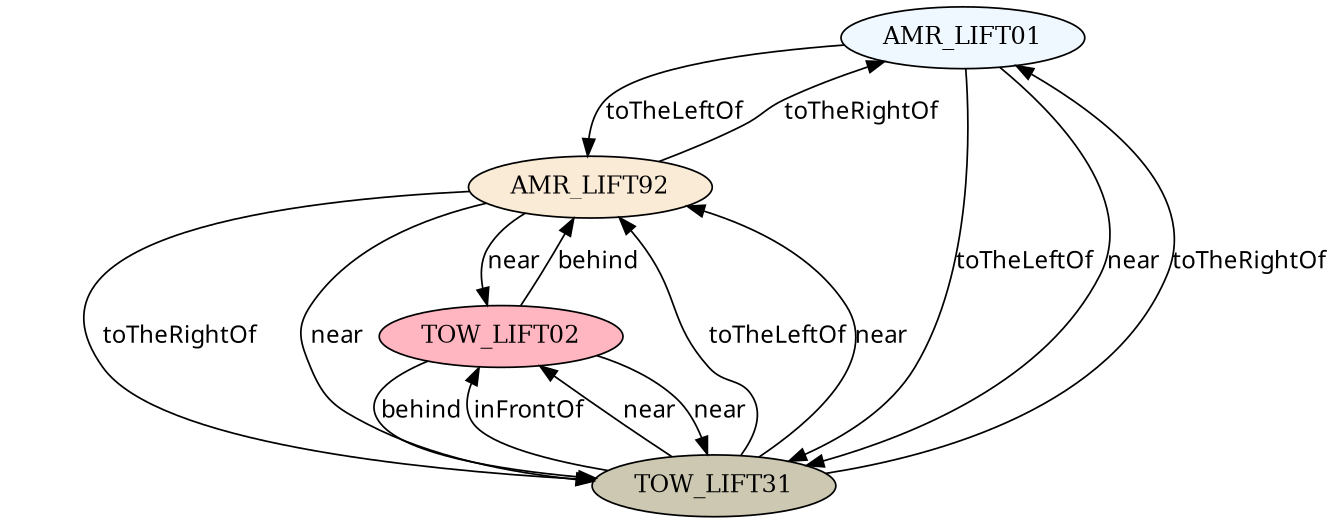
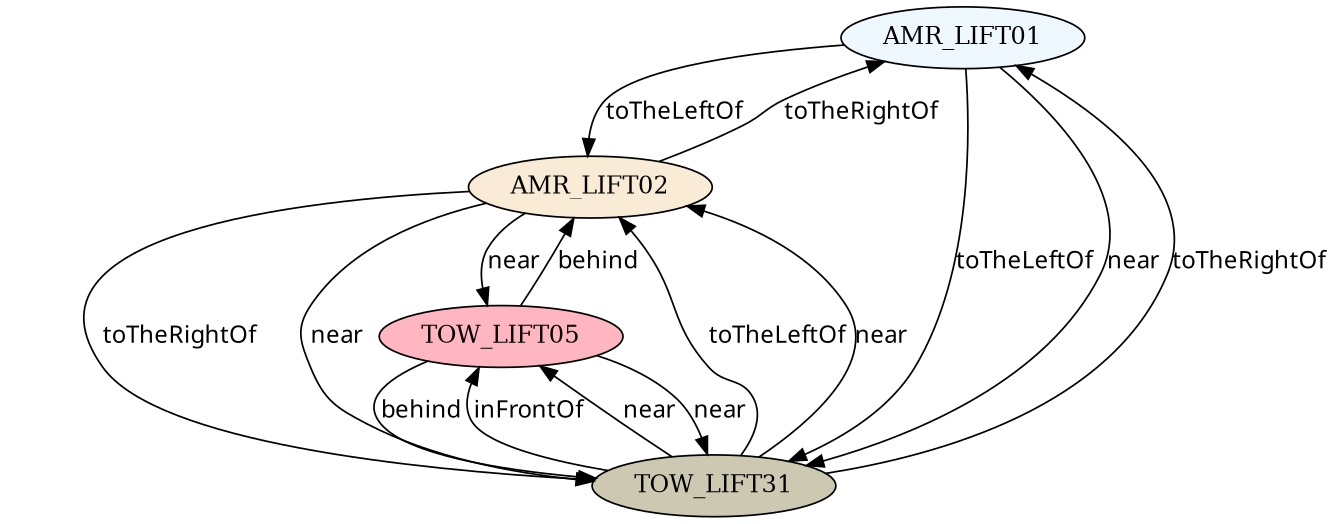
(590, 187) -> (590, 187)
(501, 336) -> (501, 336)
